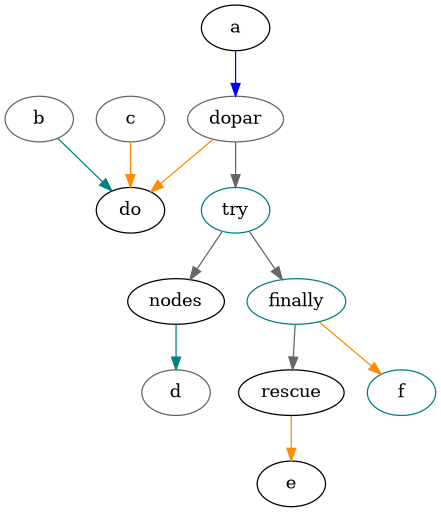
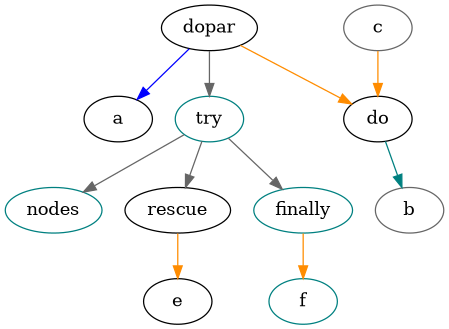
(236, 67) -> (168, 70)
(236, 119) -> (209, 28)
(80, 160) -> (391, 158)
(176, 301) -> (54, 210)
(294, 341) -> (196, 158)
(176, 393) -> none
